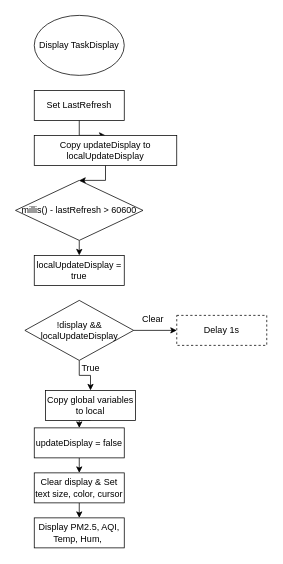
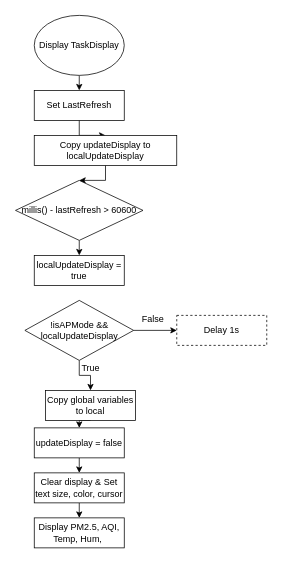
none -> (79, 80)
(153, 319) -> (153, 319)
(80, 330) -> (80, 330)
